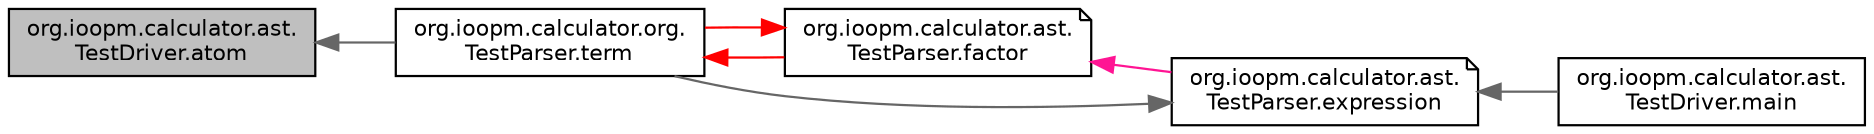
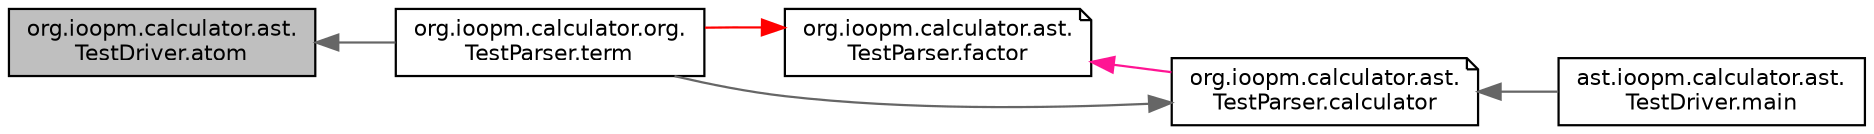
(756, 58) -> none
(1325, 92) -> (1325, 92)
(1712, 92) -> (1712, 92)
